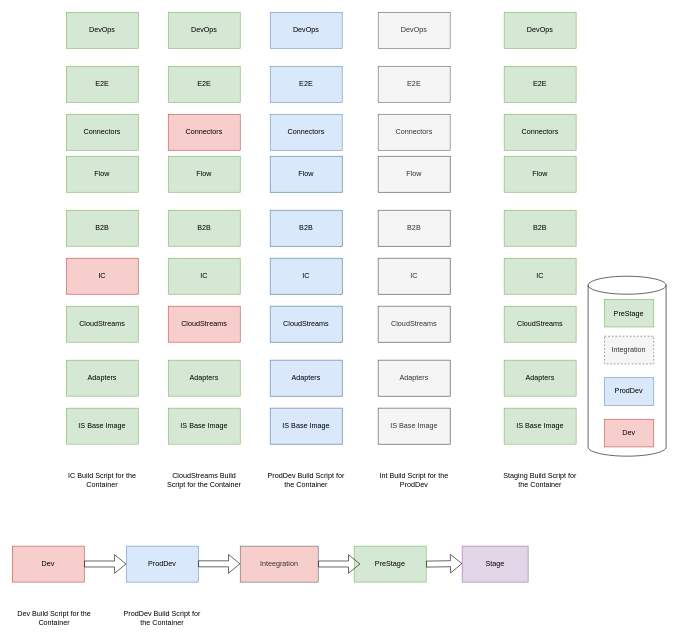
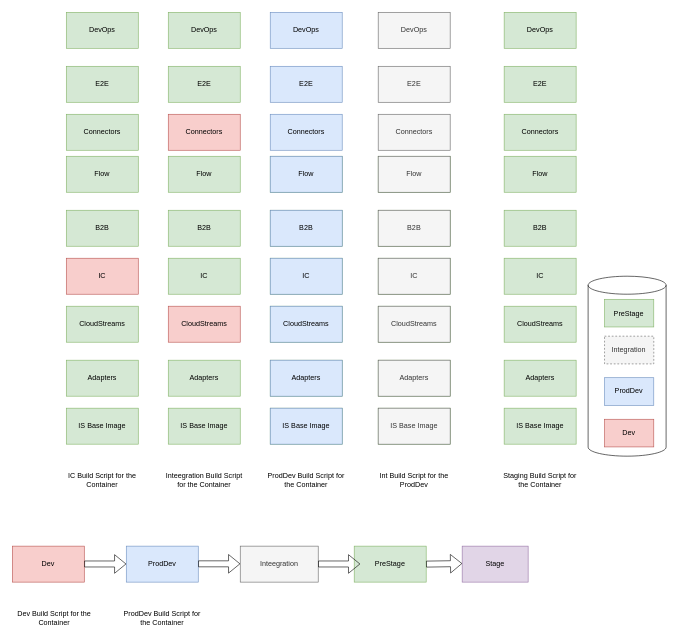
(204, 480) -> (204, 480)
(279, 564) -> (279, 564)
